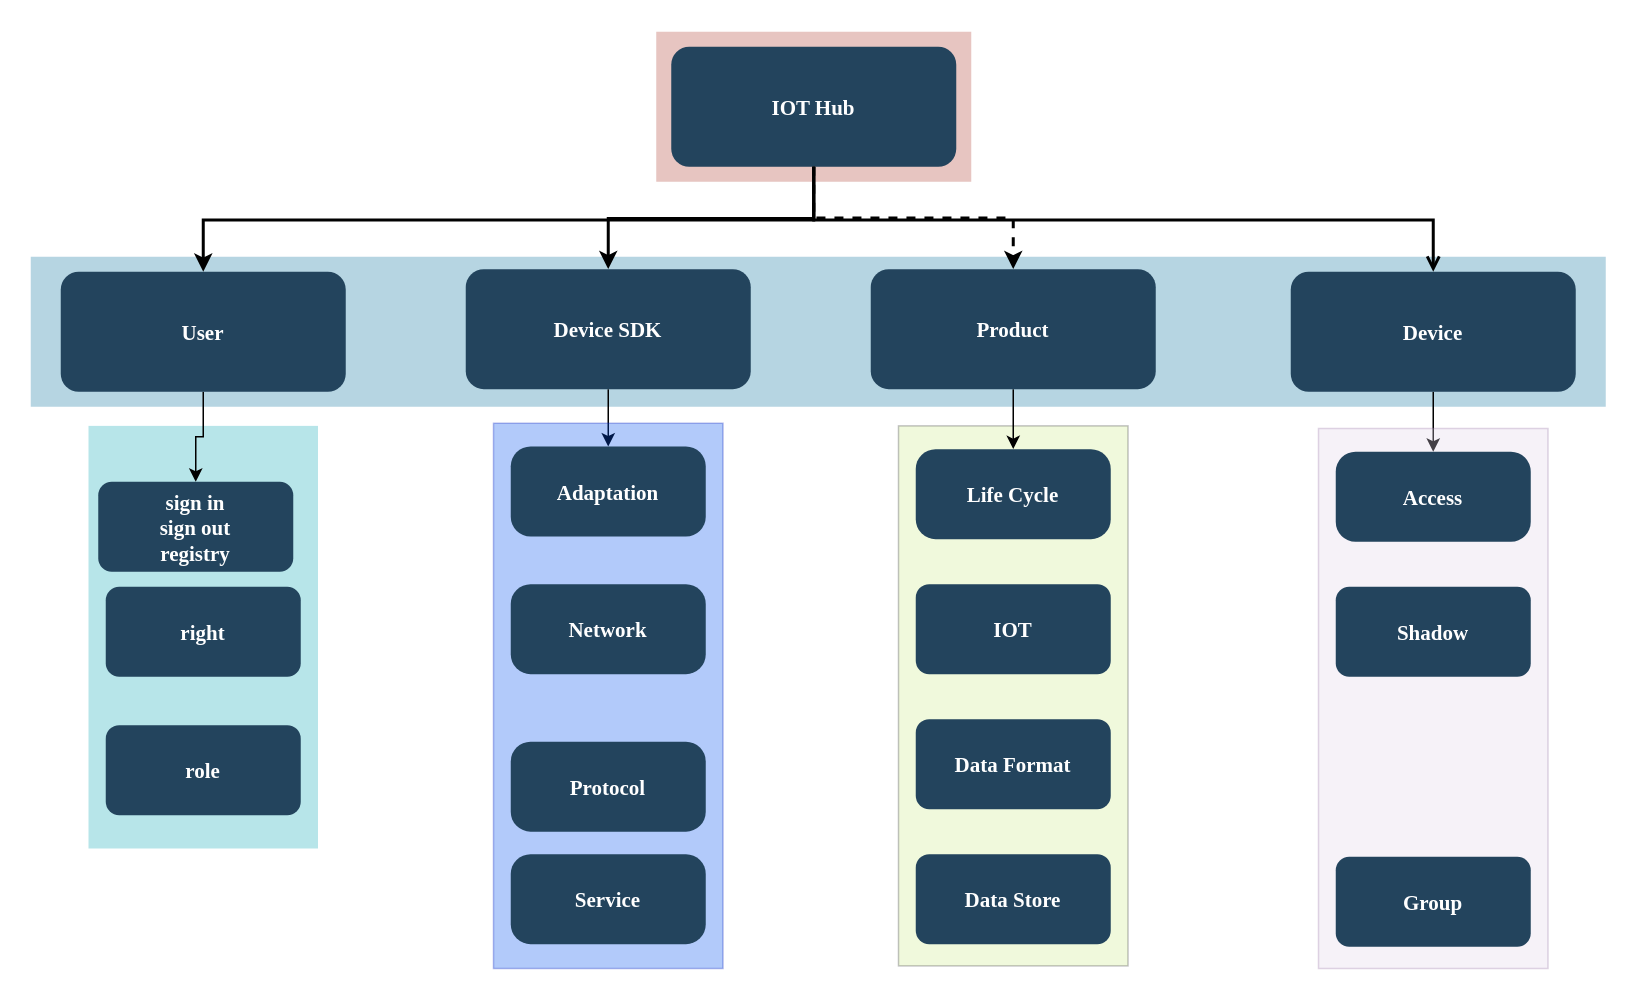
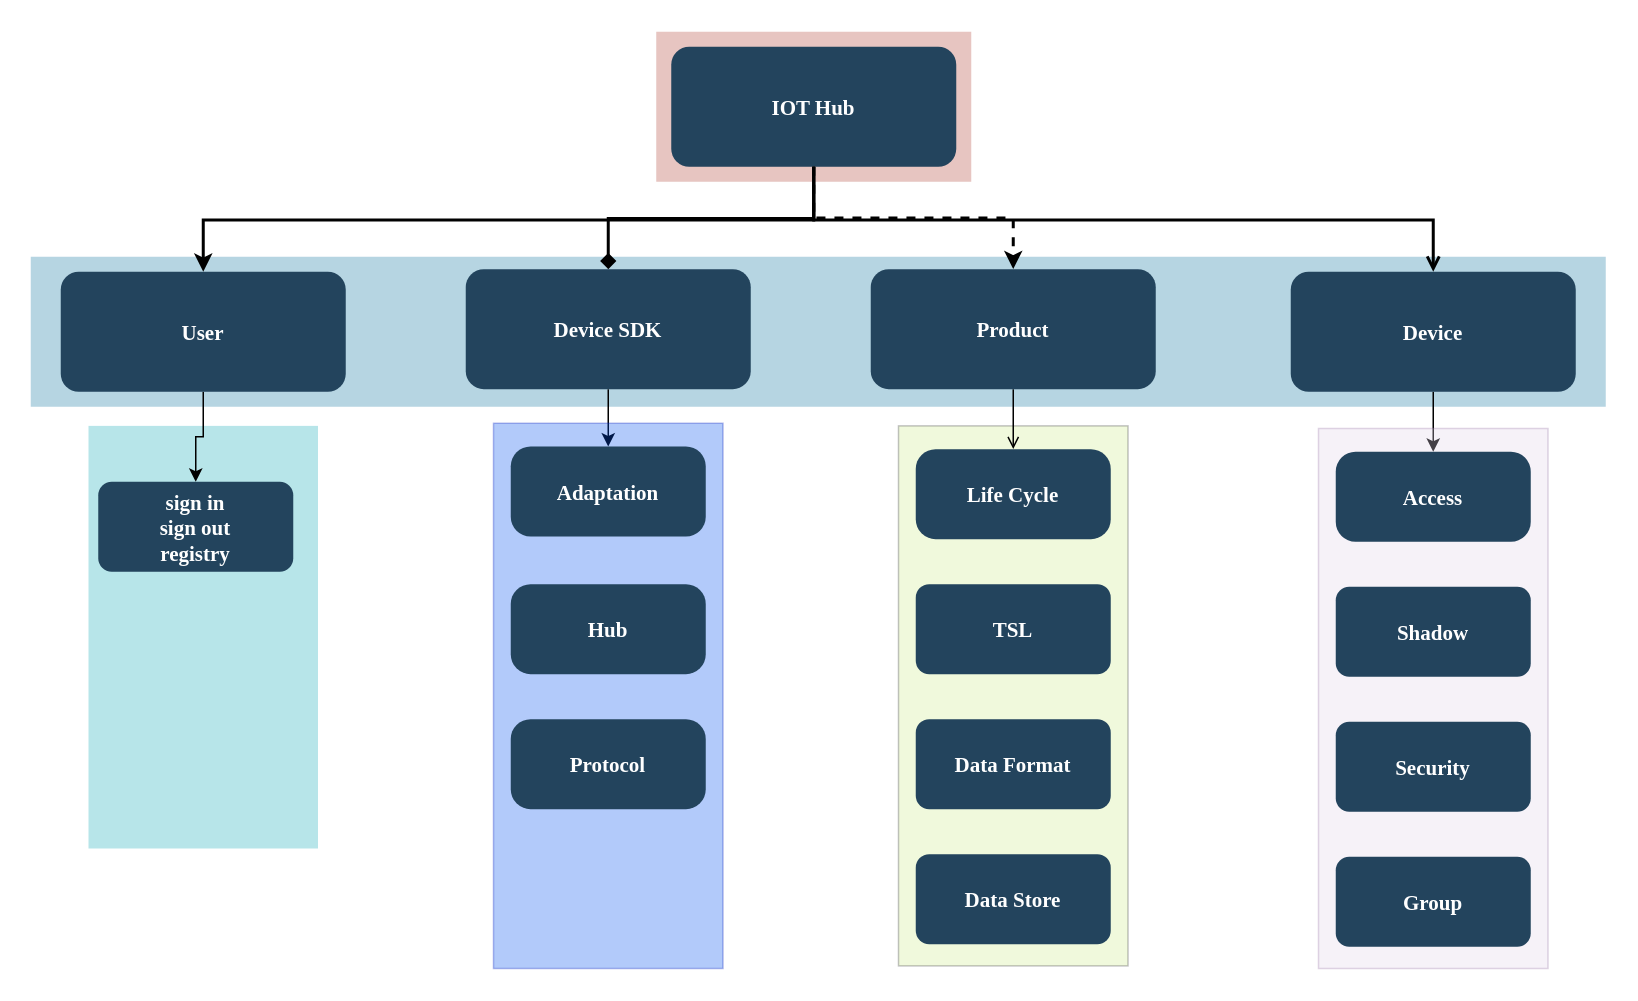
(608, 253) -> (608, 253)
(1013, 437) -> (1013, 439)
(608, 630) -> (608, 630)
(1013, 630) -> (1013, 630)
(203, 632) -> none
none -> (1433, 767)
(203, 770) -> none
(608, 786) -> (608, 764)
(608, 899) -> none
